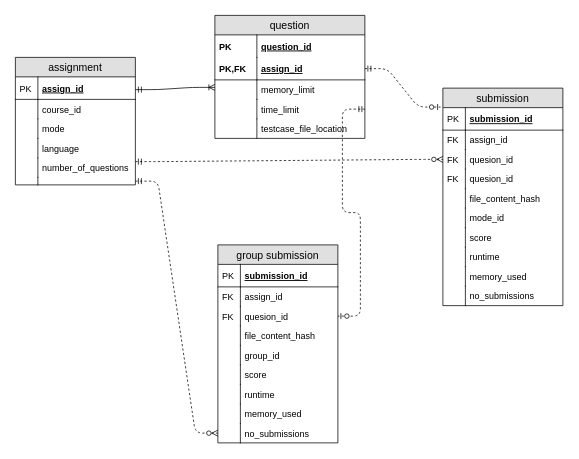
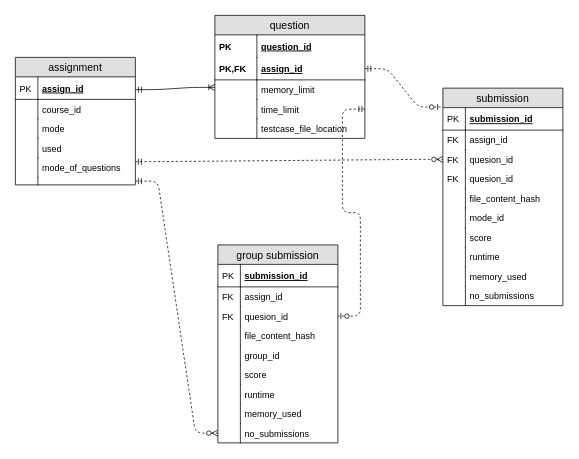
(61, 149) -> (52, 149)
(89, 168) -> (84, 168)
